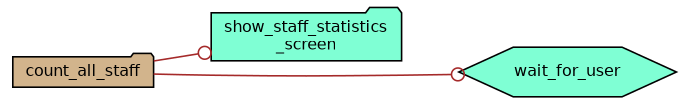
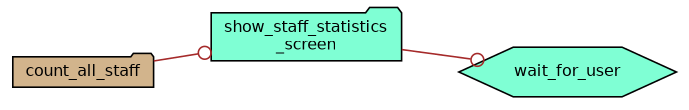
(302, 76) -> (436, 54)
